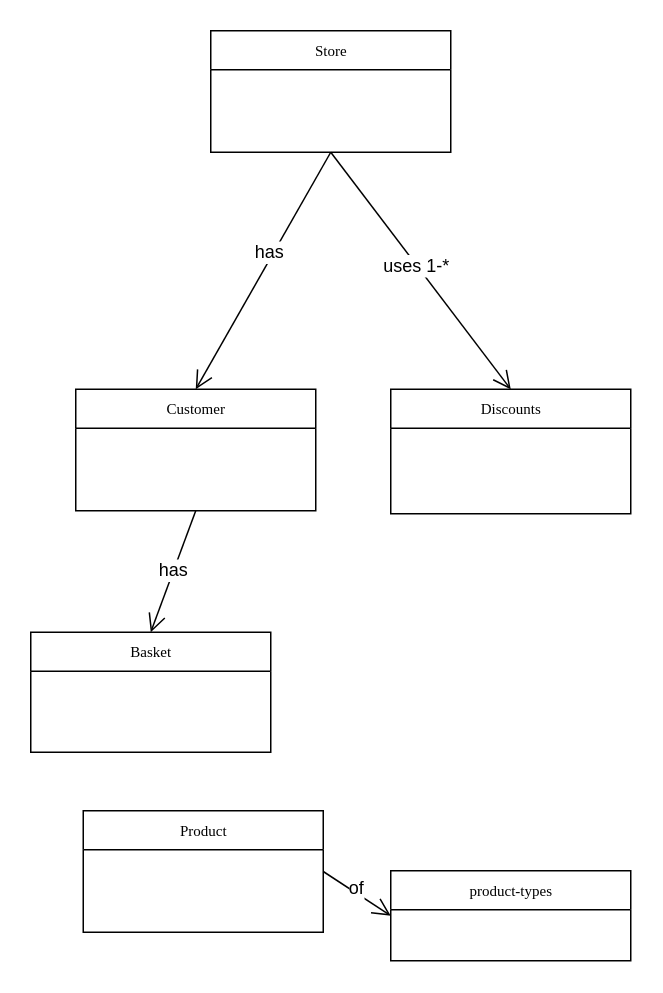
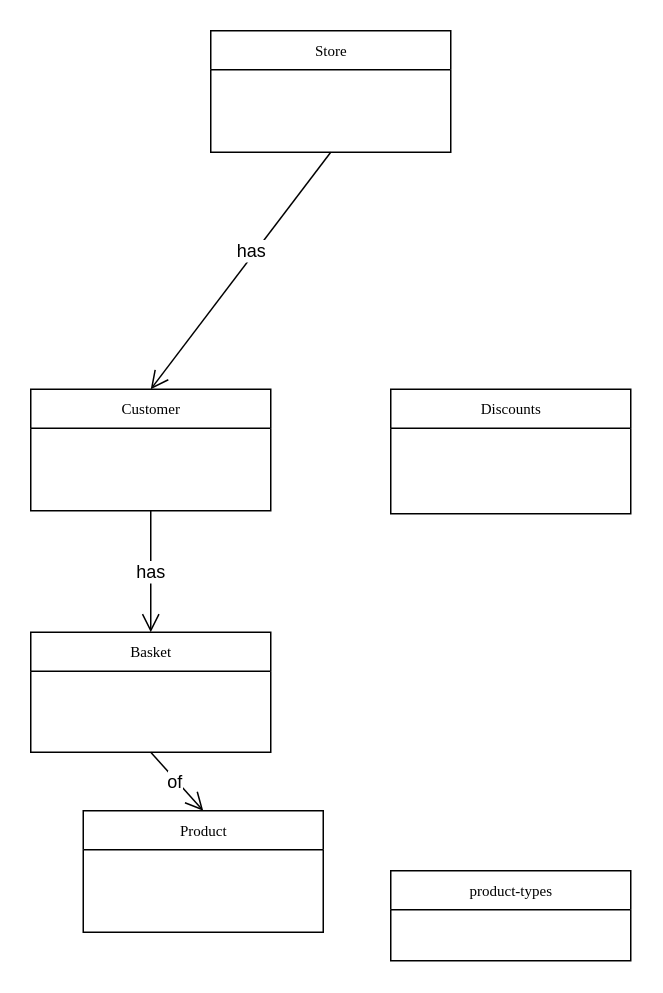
(420, 270) -> none
(196, 450) -> (151, 450)
none -> (176, 780)
(355, 892) -> none
